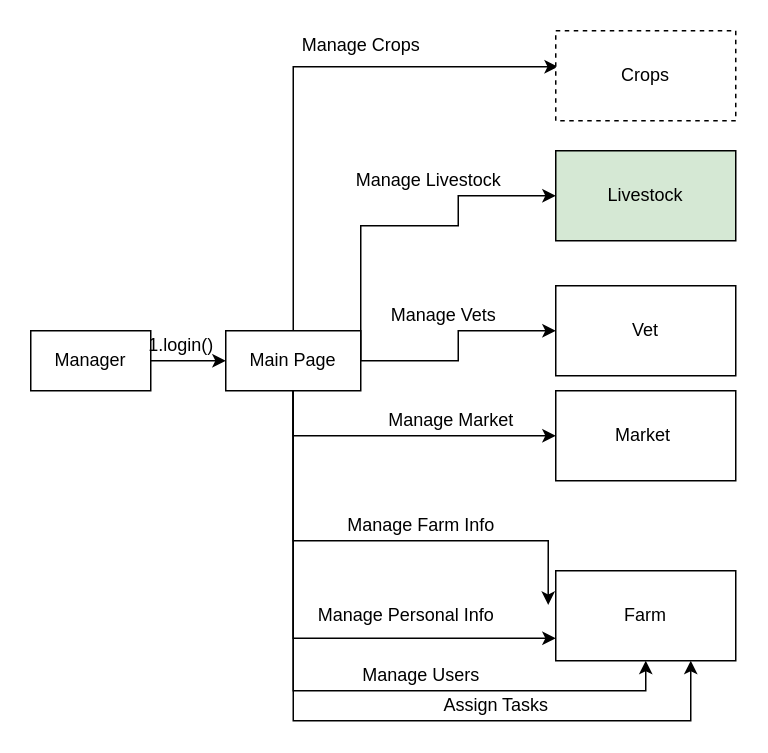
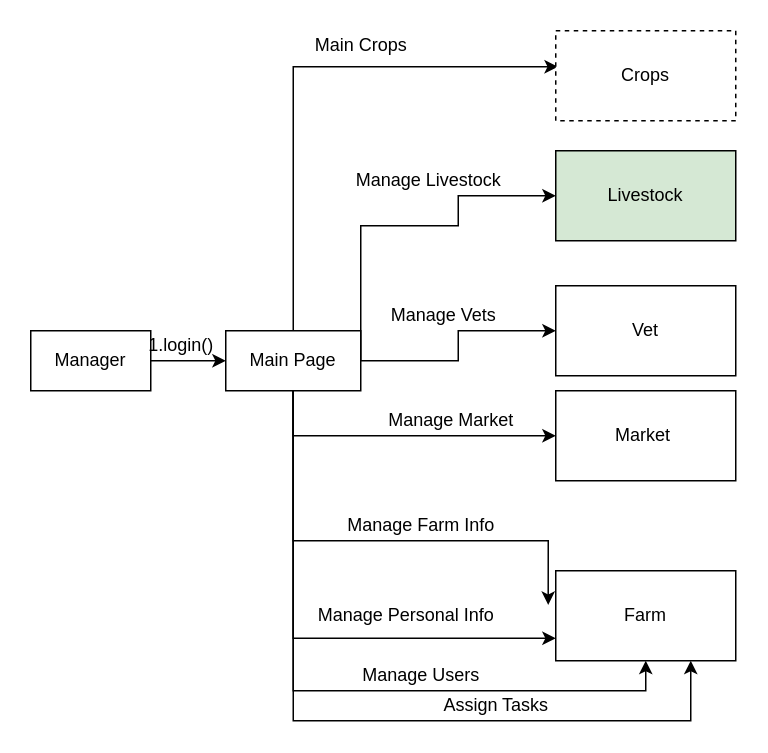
(362, 46) -> (362, 46)
